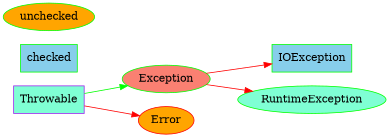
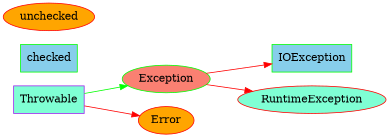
(49, 17) -> (49, 17)
(312, 100) -> (312, 100)
